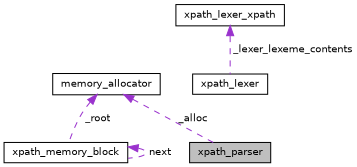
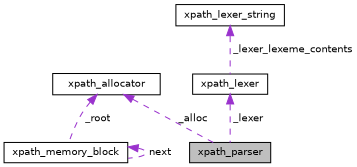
(230, 15) -> (230, 15)
(106, 84) -> (106, 84)
none -> (230, 123)
